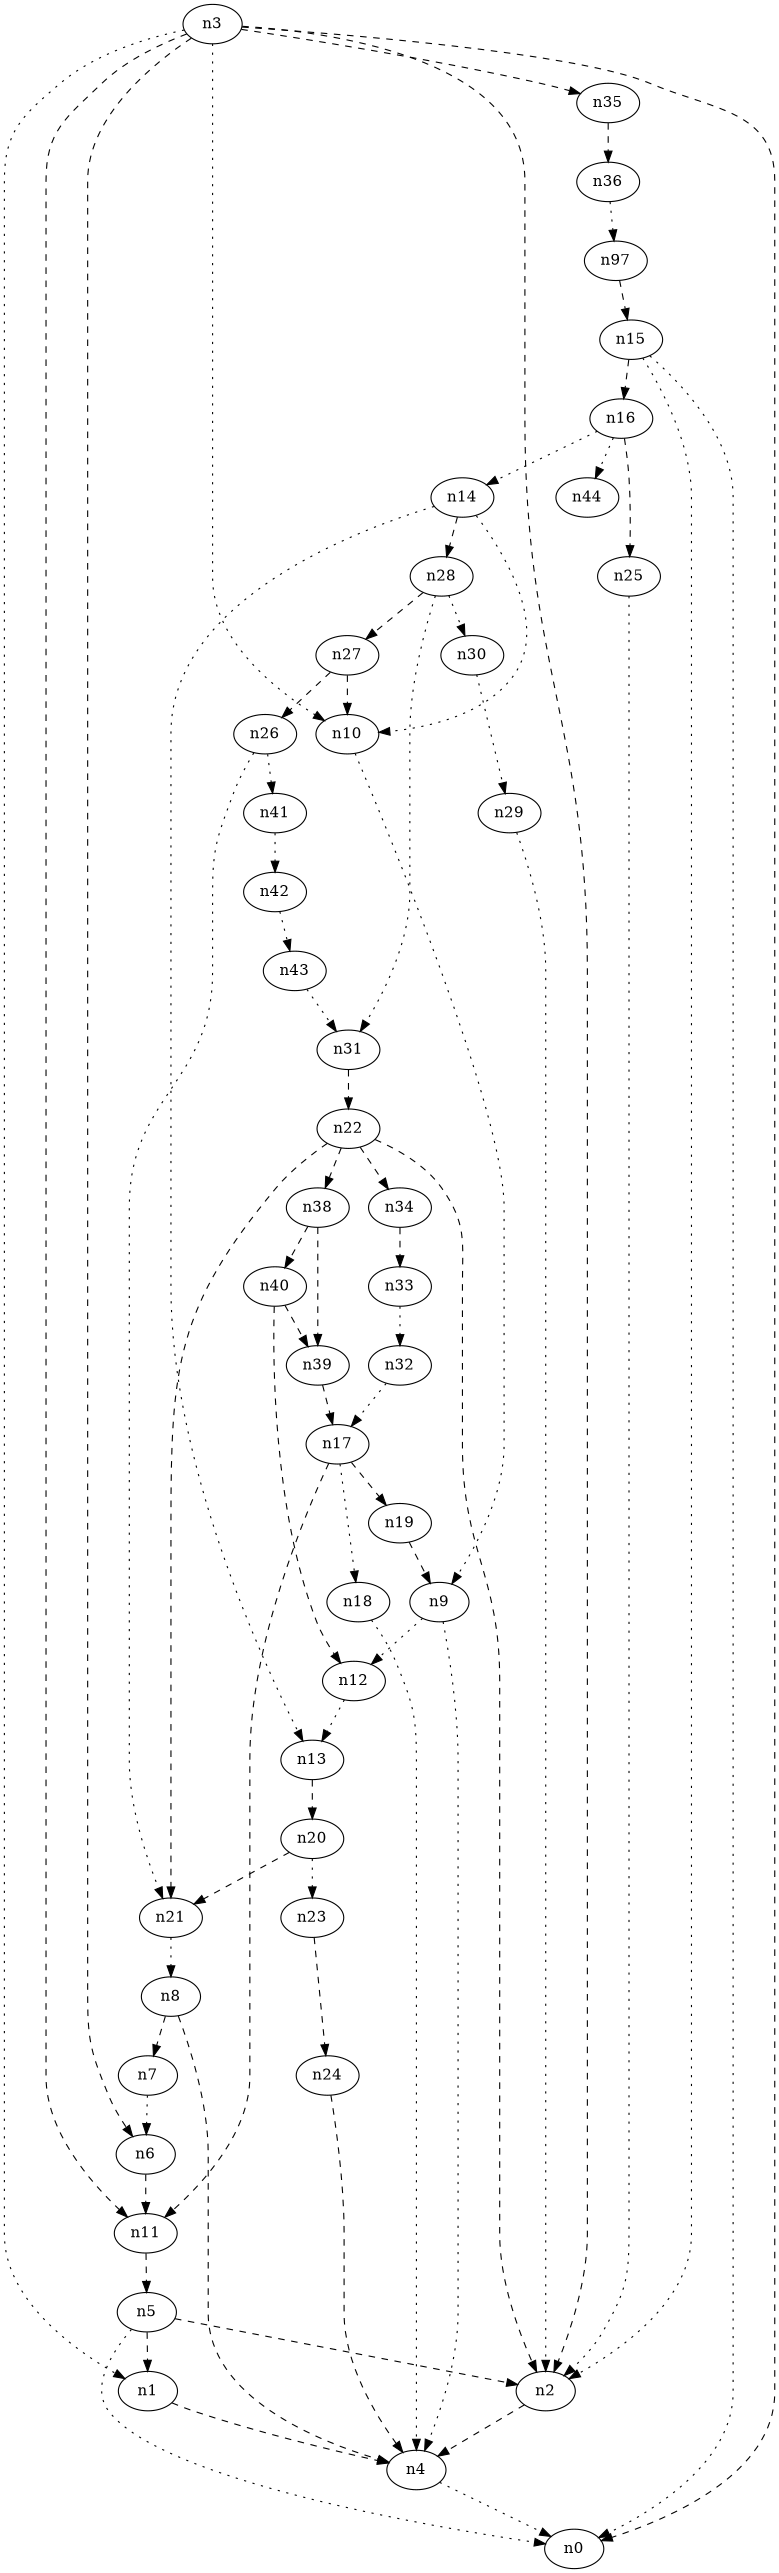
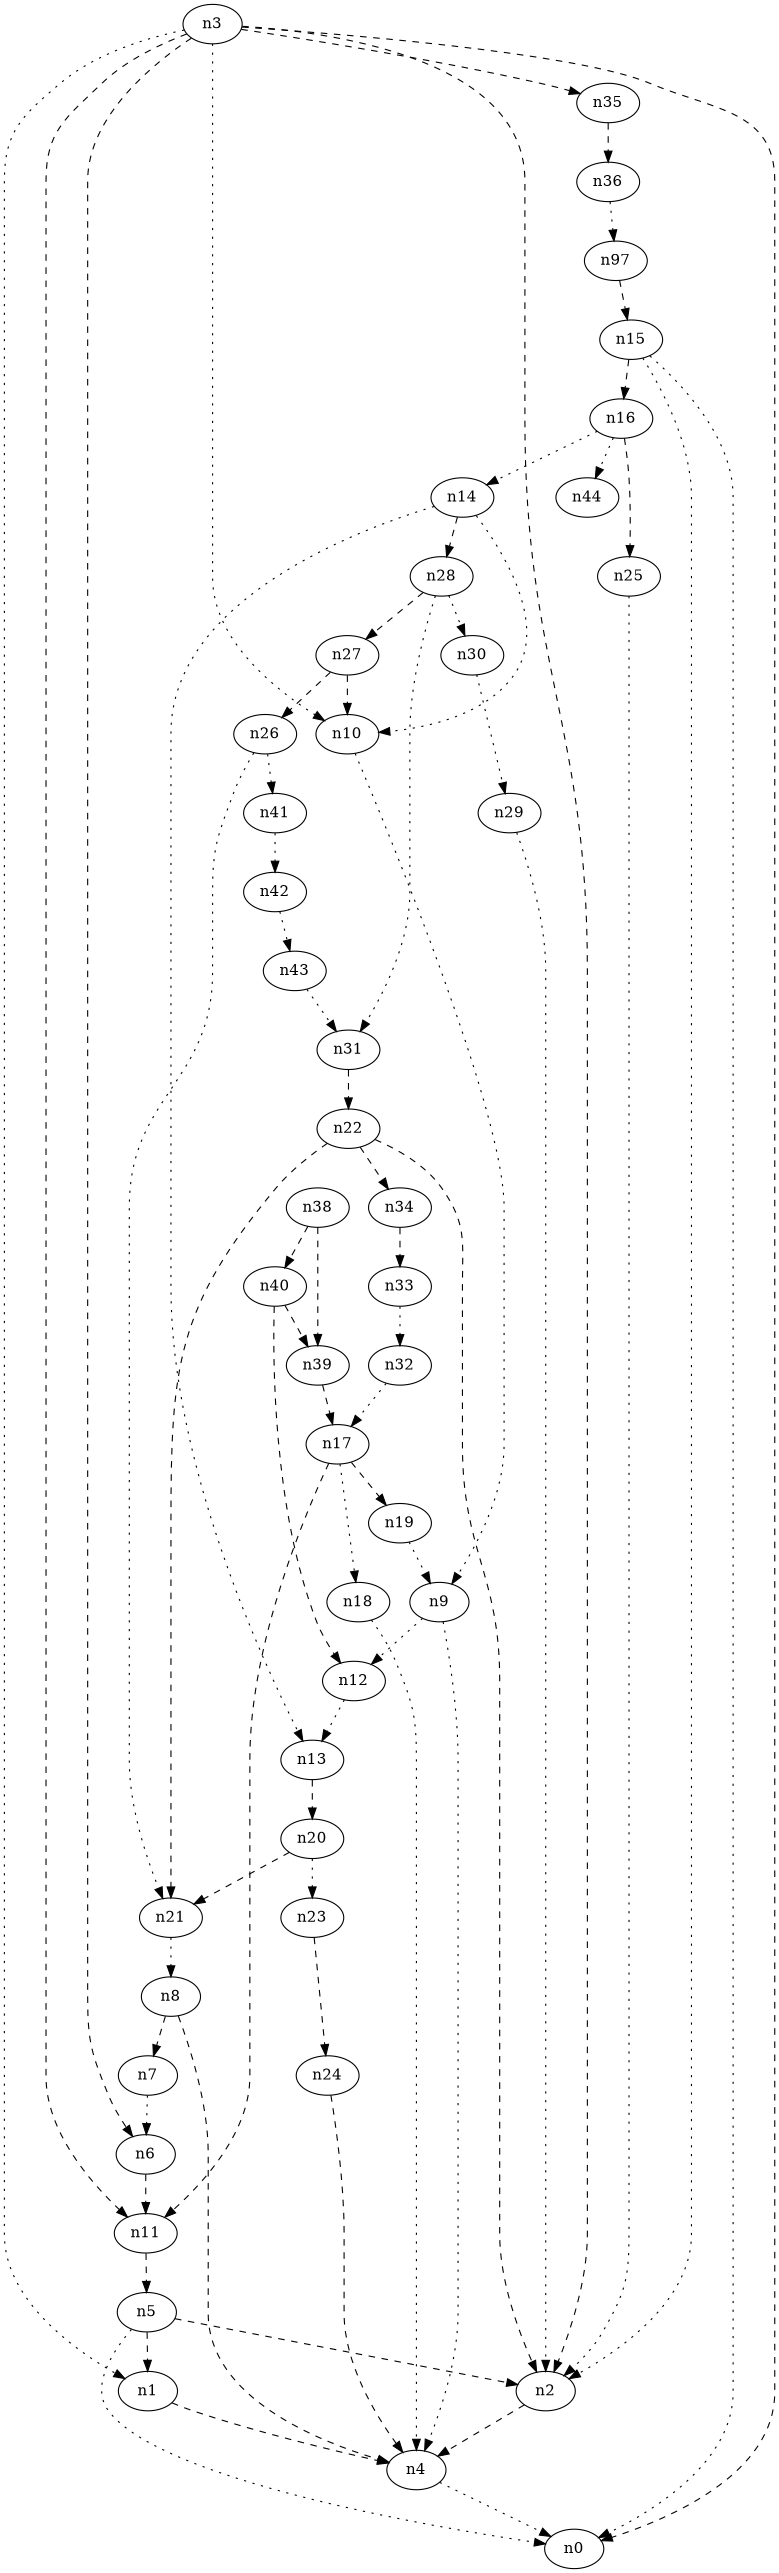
(335, 1163) -> none
(417, 1558) -> (417, 1558)
